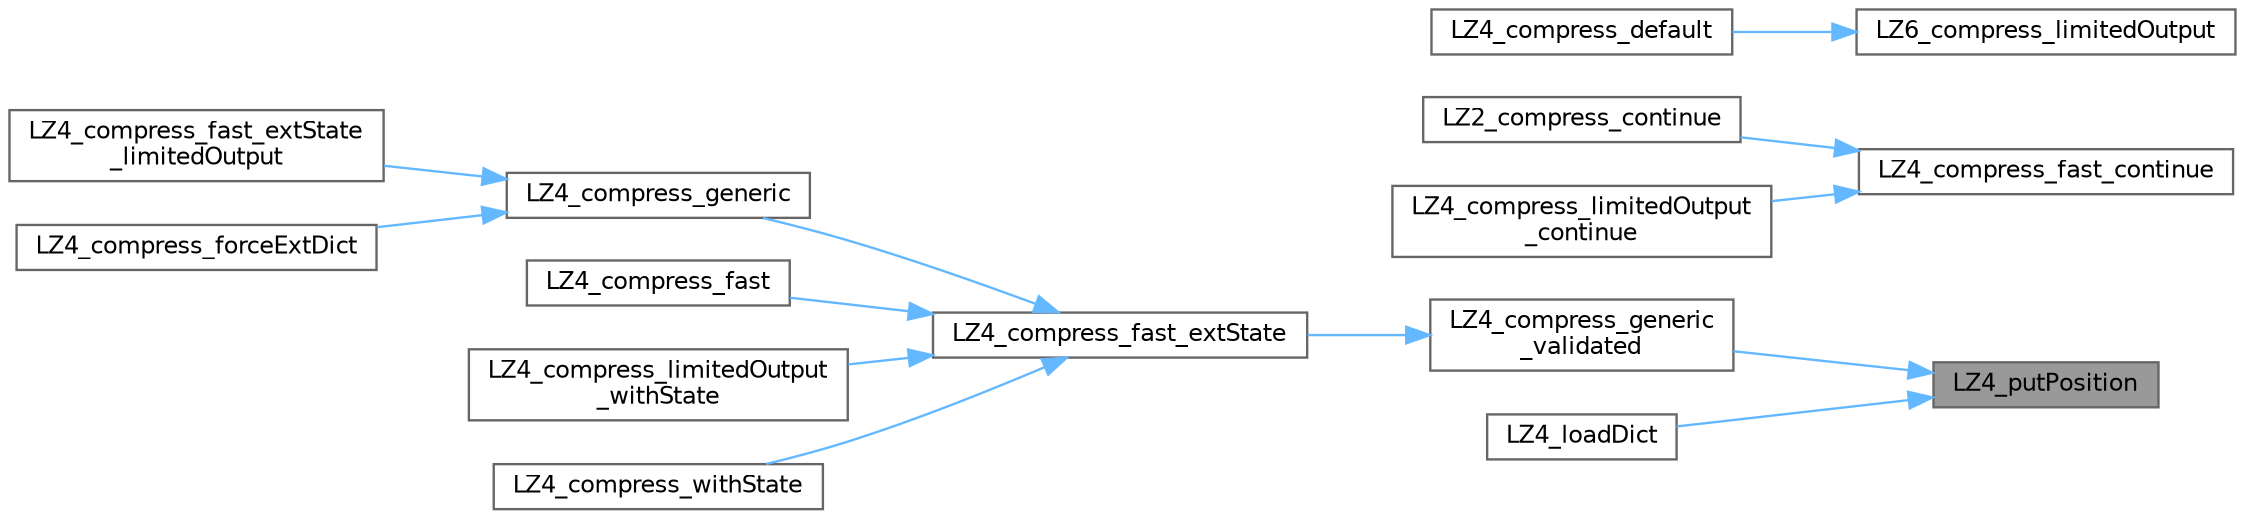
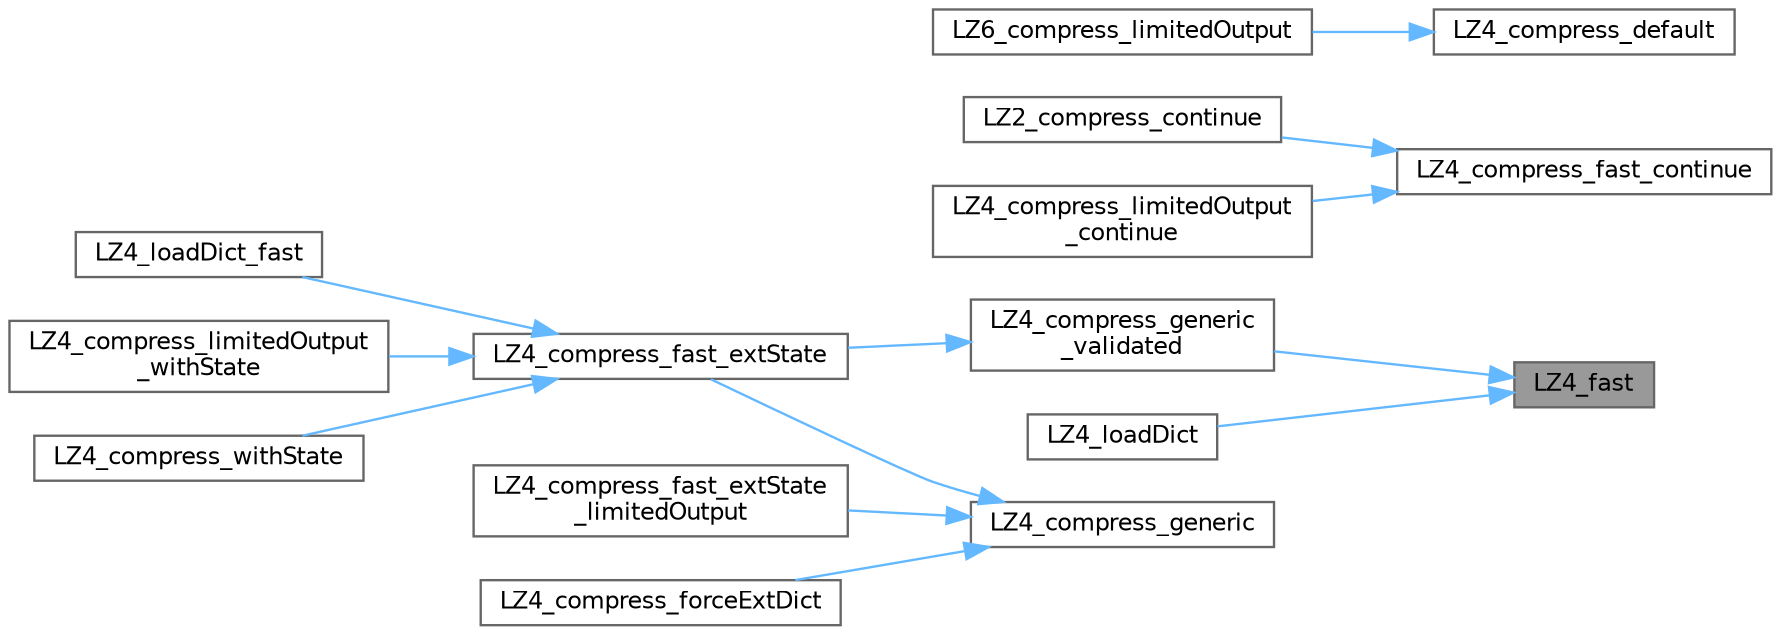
(1782, 32) -> (1361, 32)
(901, 257) -> (844, 442)
(658, 283) -> (199, 255)
(2046, 385) -> (1584, 385)
